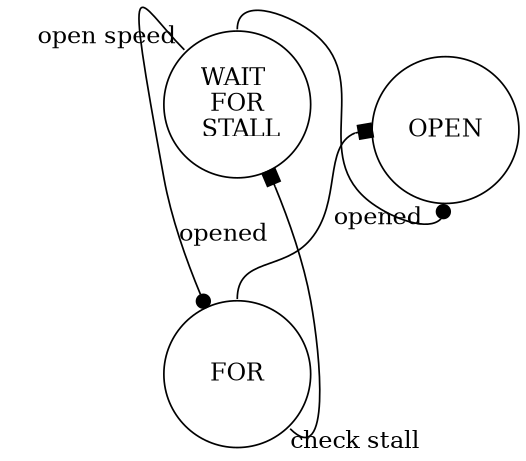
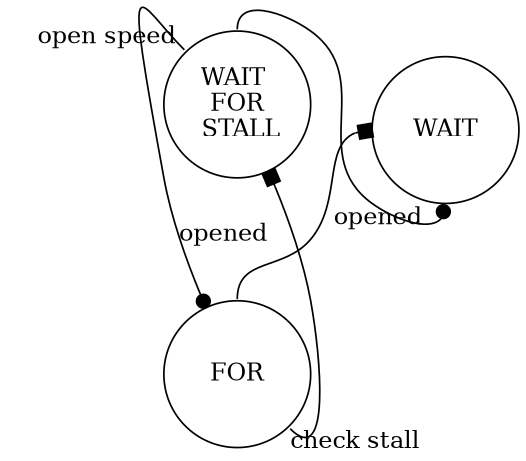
(446, 130) -> (446, 130)
